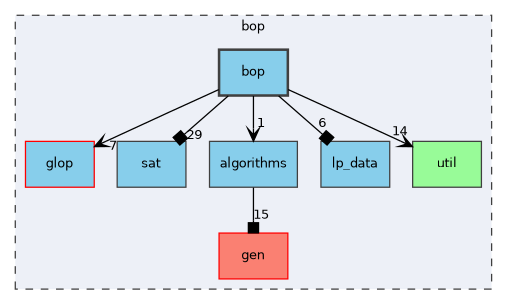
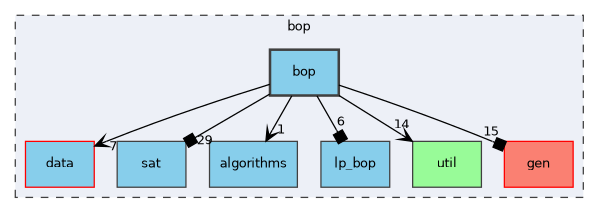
(60, 164) -> (60, 164)
(355, 164) -> (355, 164)
(253, 204) -> (416, 112)
